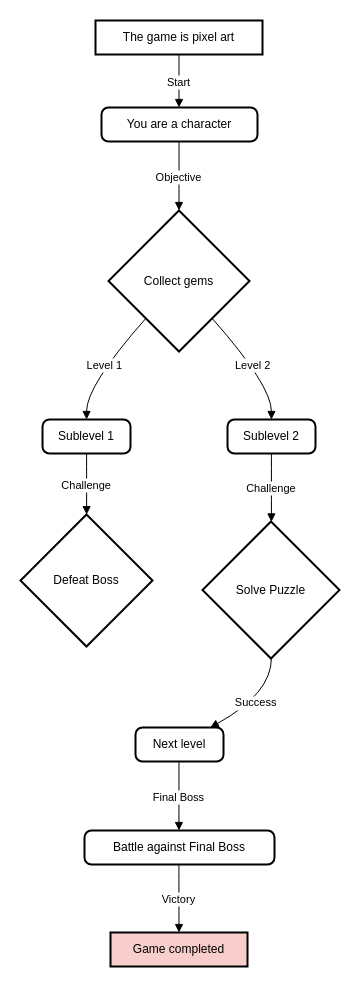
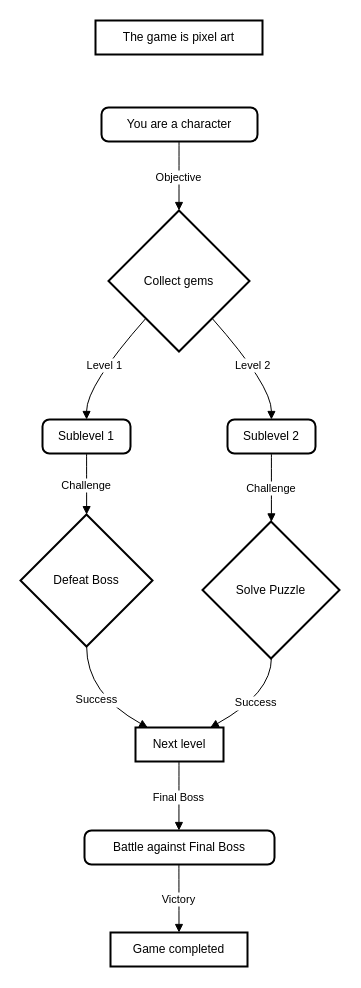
(179, 76) -> none
none -> (102, 692)
(180, 745) -> (180, 745)
(179, 950) -> (179, 950)
